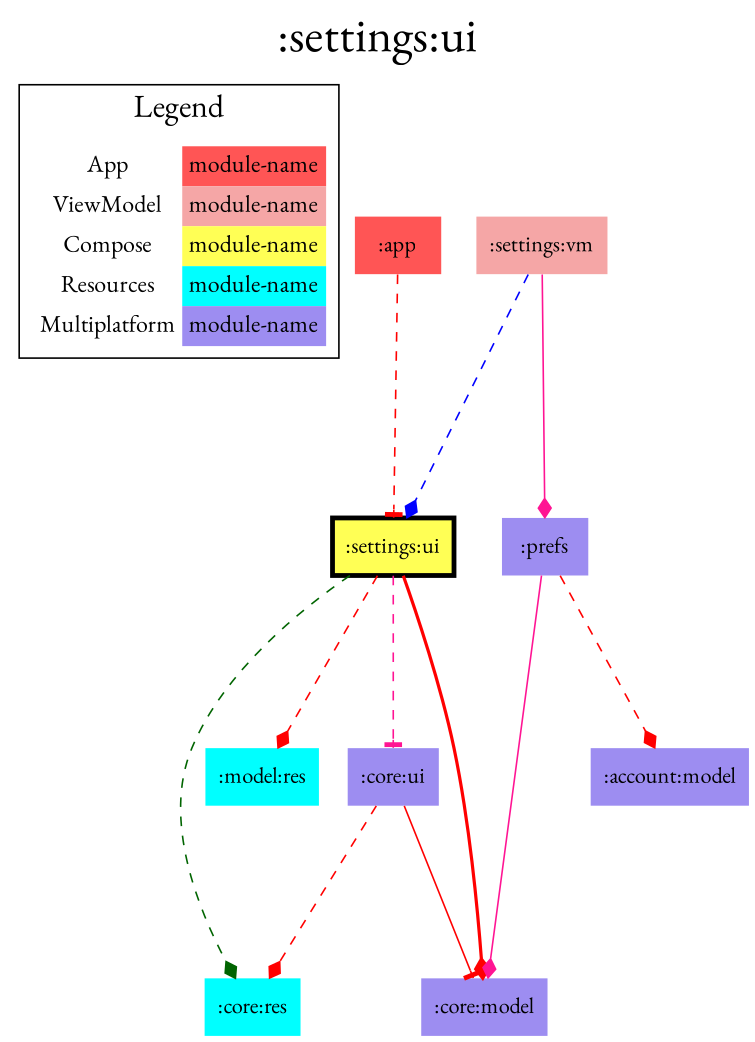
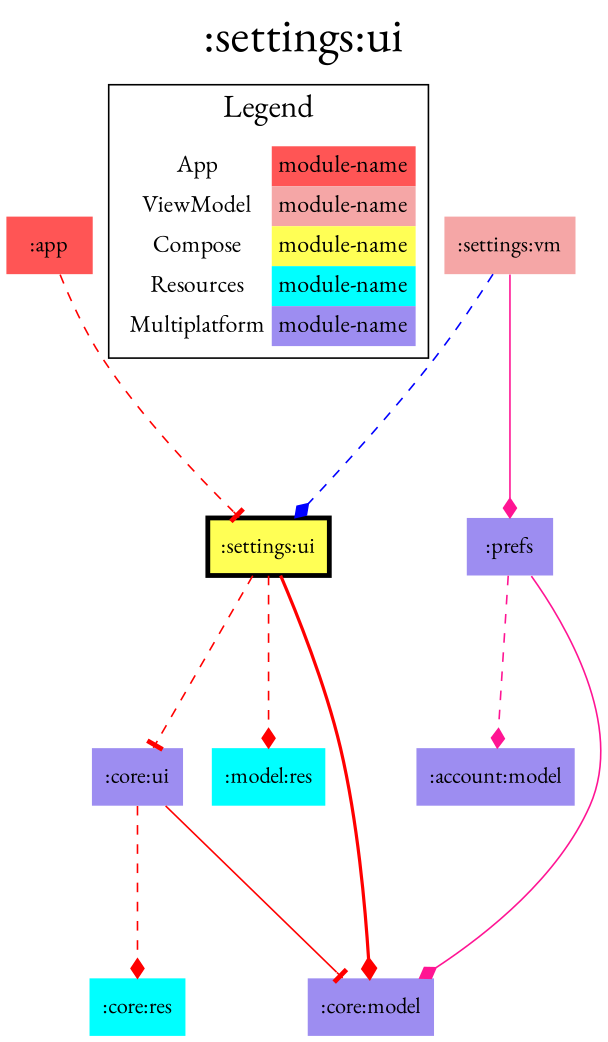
(603, 653) -> (503, 652)
(393, 658) -> (205, 658)
(195, 742) -> none
